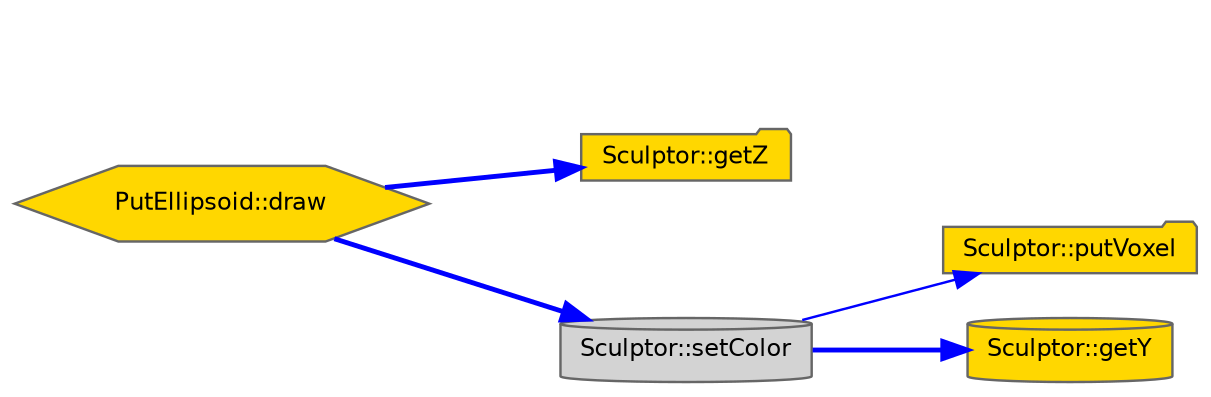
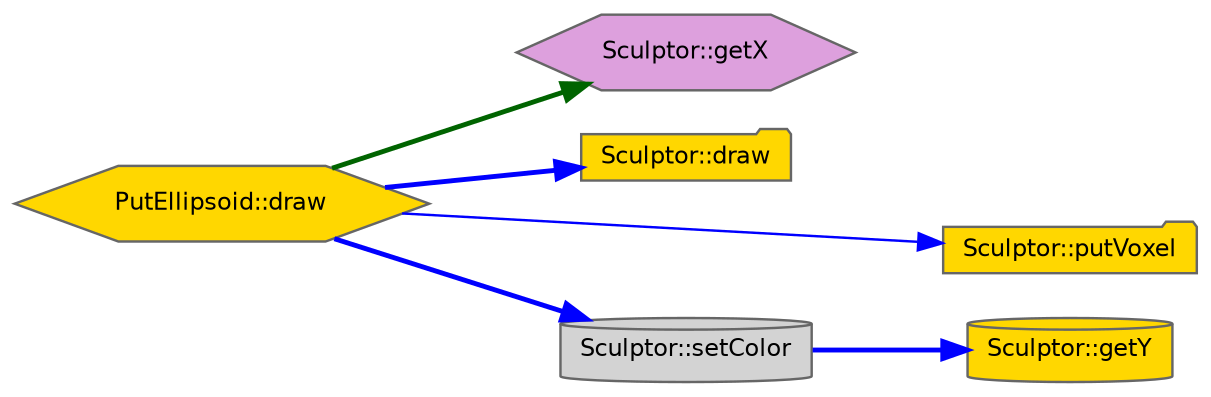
none -> (686, 52)
(686, 157) -> (686, 157)
(879, 300) -> (660, 228)
